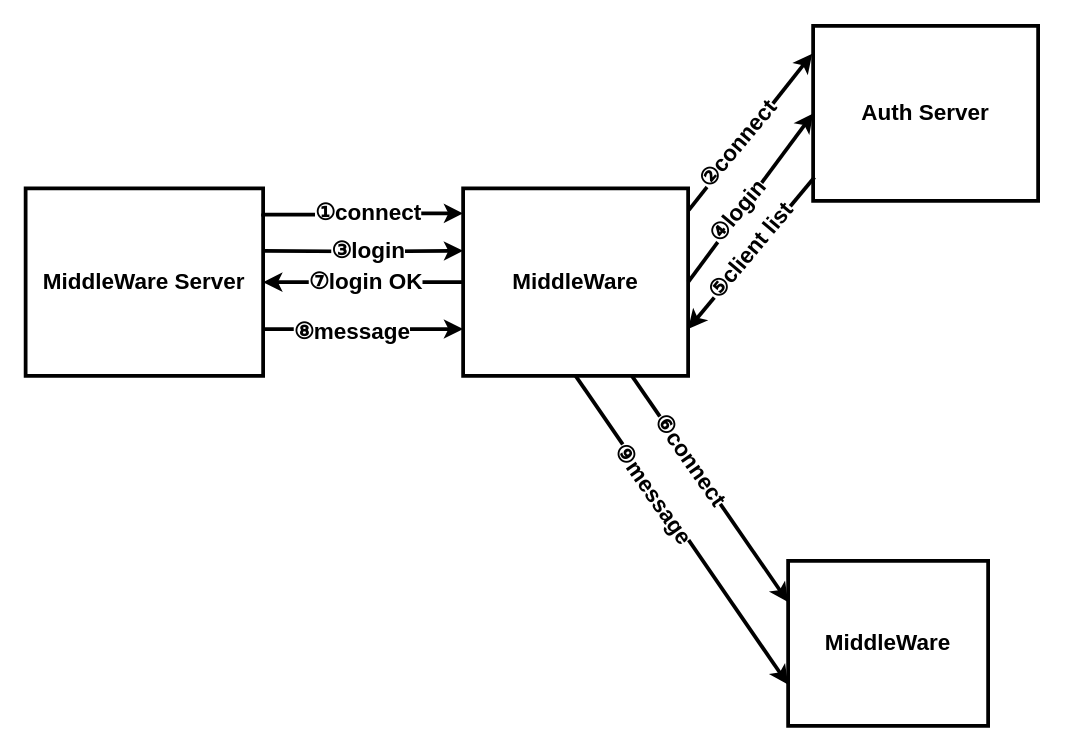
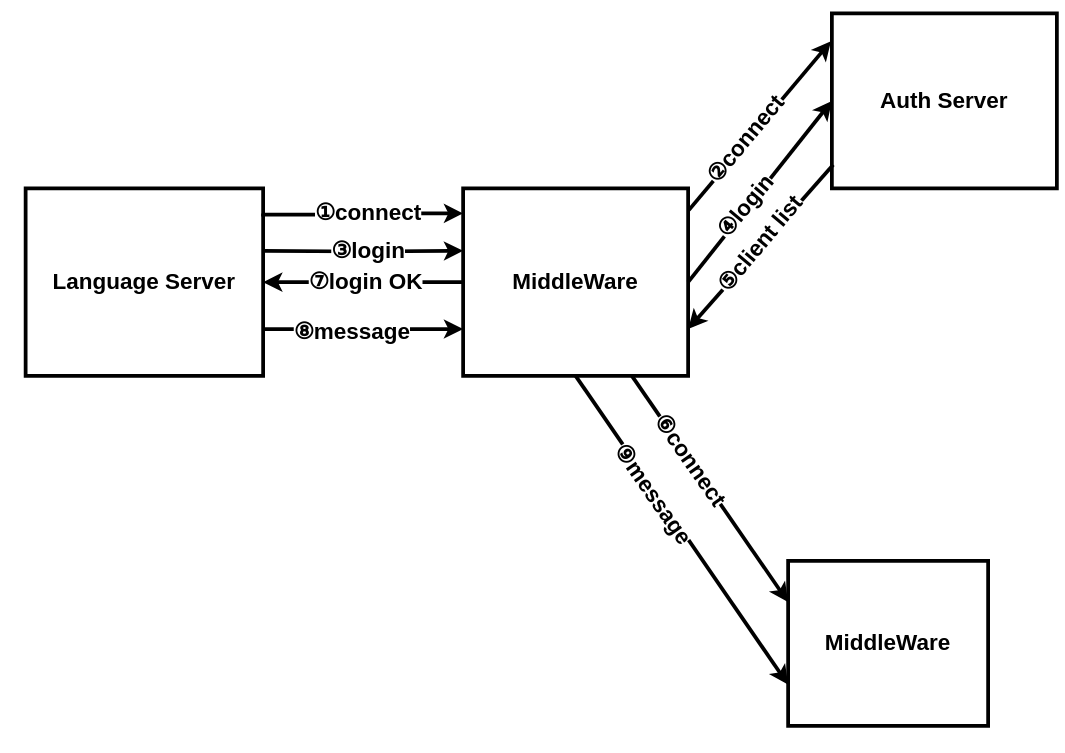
(926, 113) -> (944, 101)
(144, 282) -> (144, 282)
